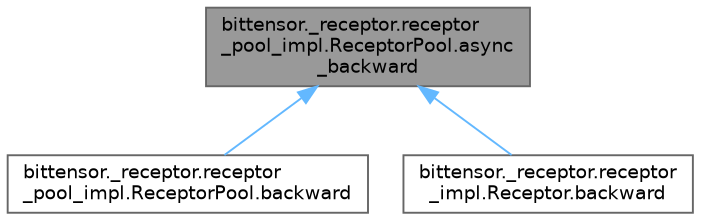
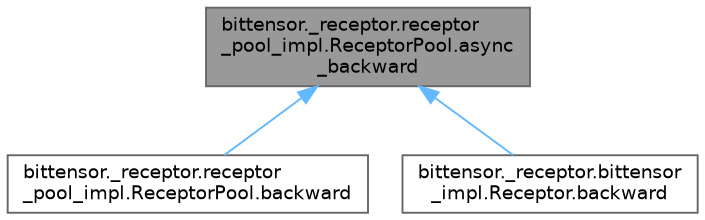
(548, 184) -> (550, 184)
